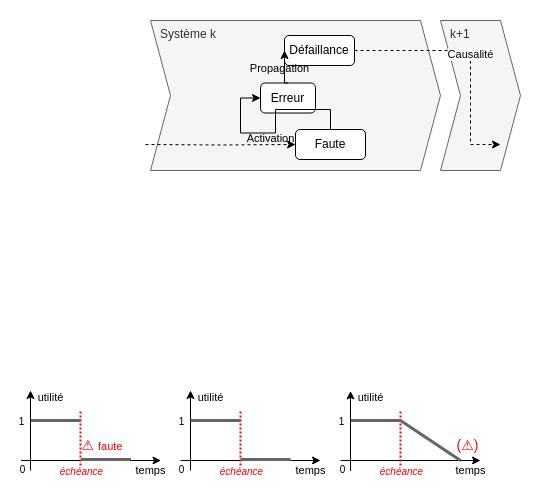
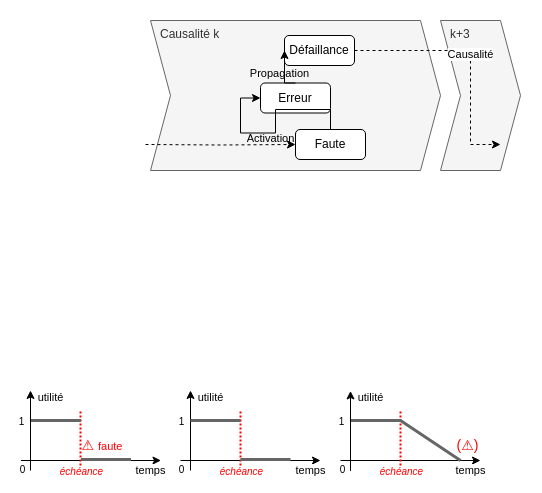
(189, 35) -> (193, 35)
(461, 35) -> (461, 35)
(288, 98) -> (296, 98)
